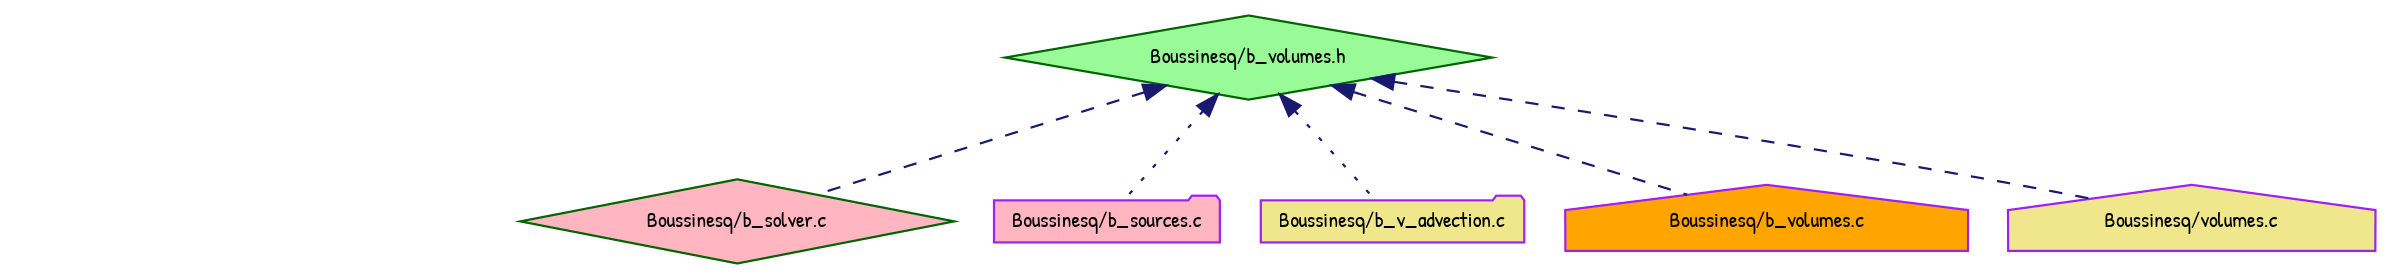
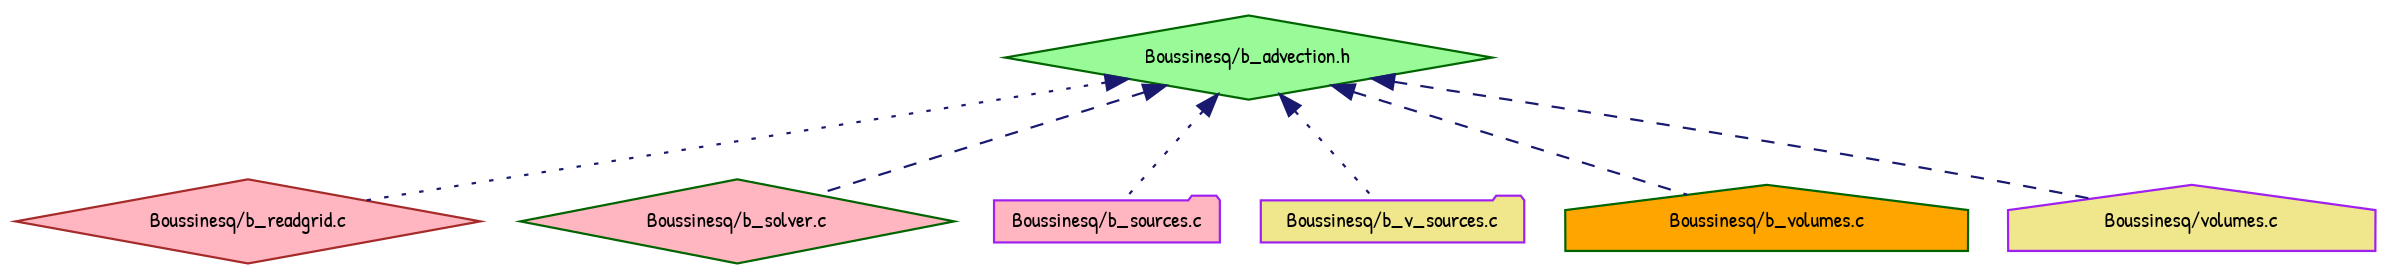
(1249, 58) -> (1249, 58)
none -> (248, 221)
(1393, 221) -> (1393, 221)
(1767, 221) -> (1767, 221)
